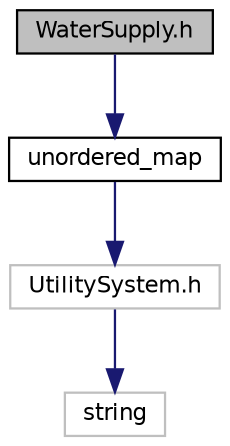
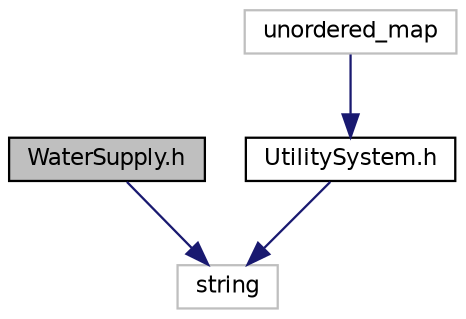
(115, 84) -> (159, 215)
(115, 159) -> (351, 32)
(115, 287) -> (351, 159)
